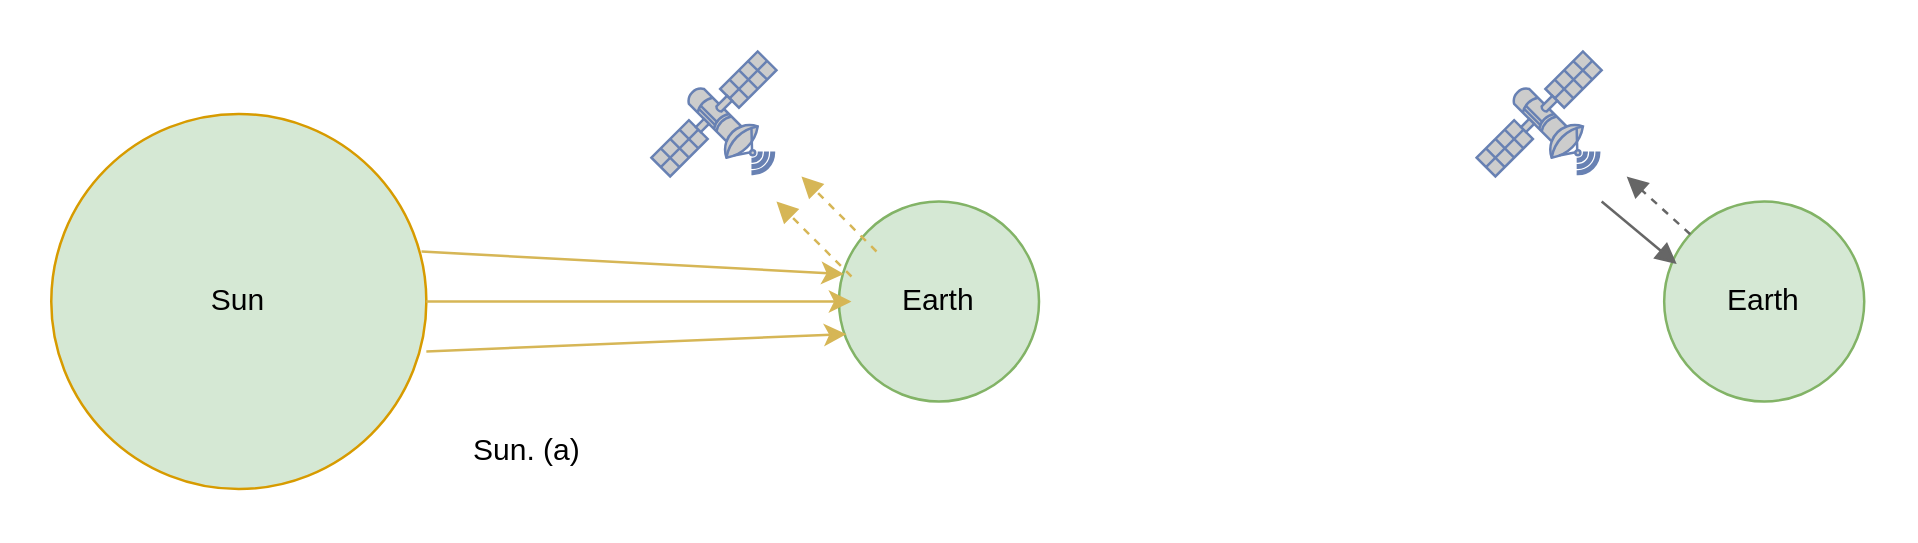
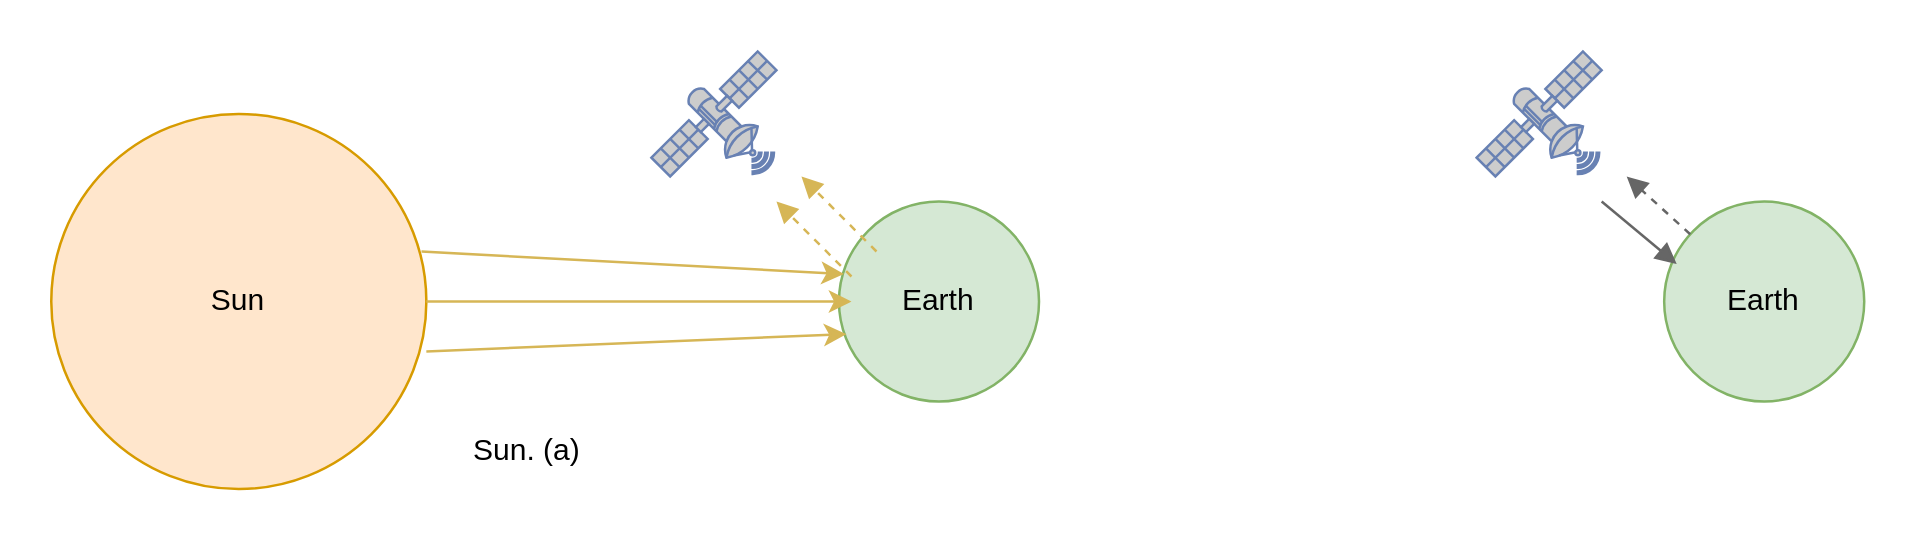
(239, 301) -> (239, 301)
